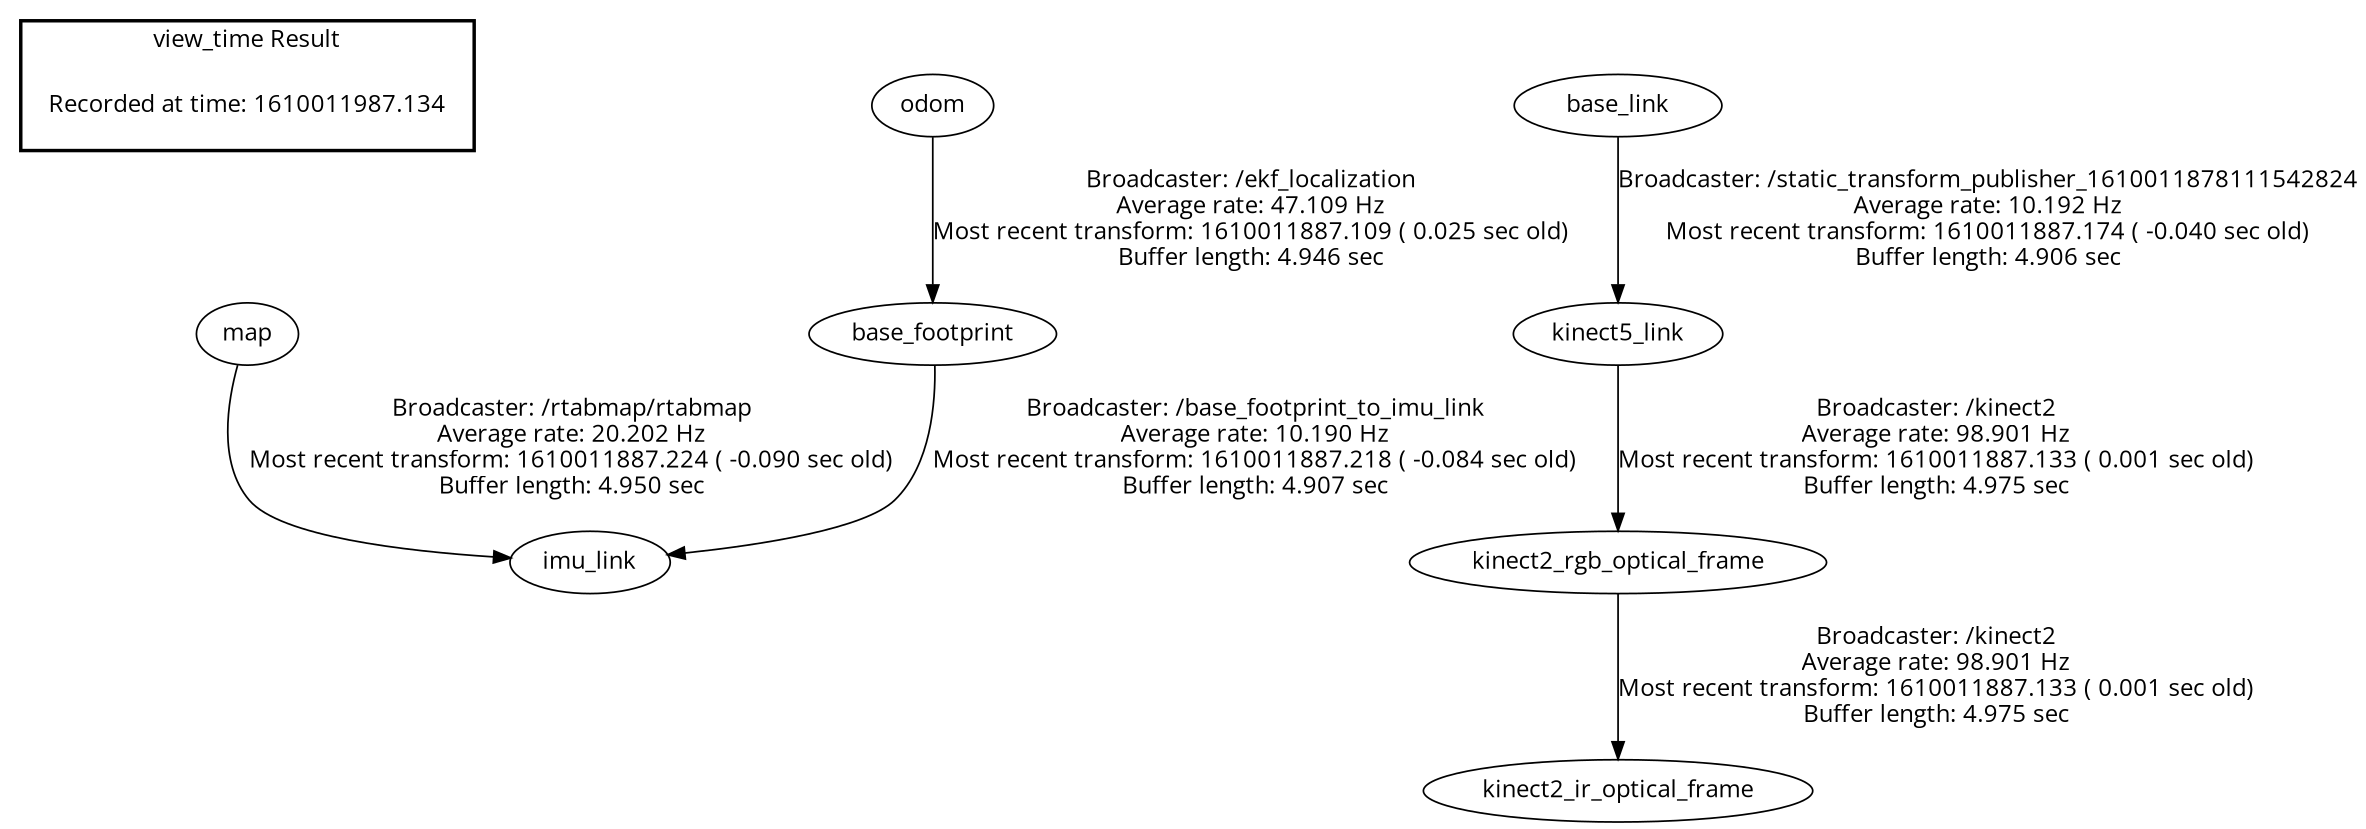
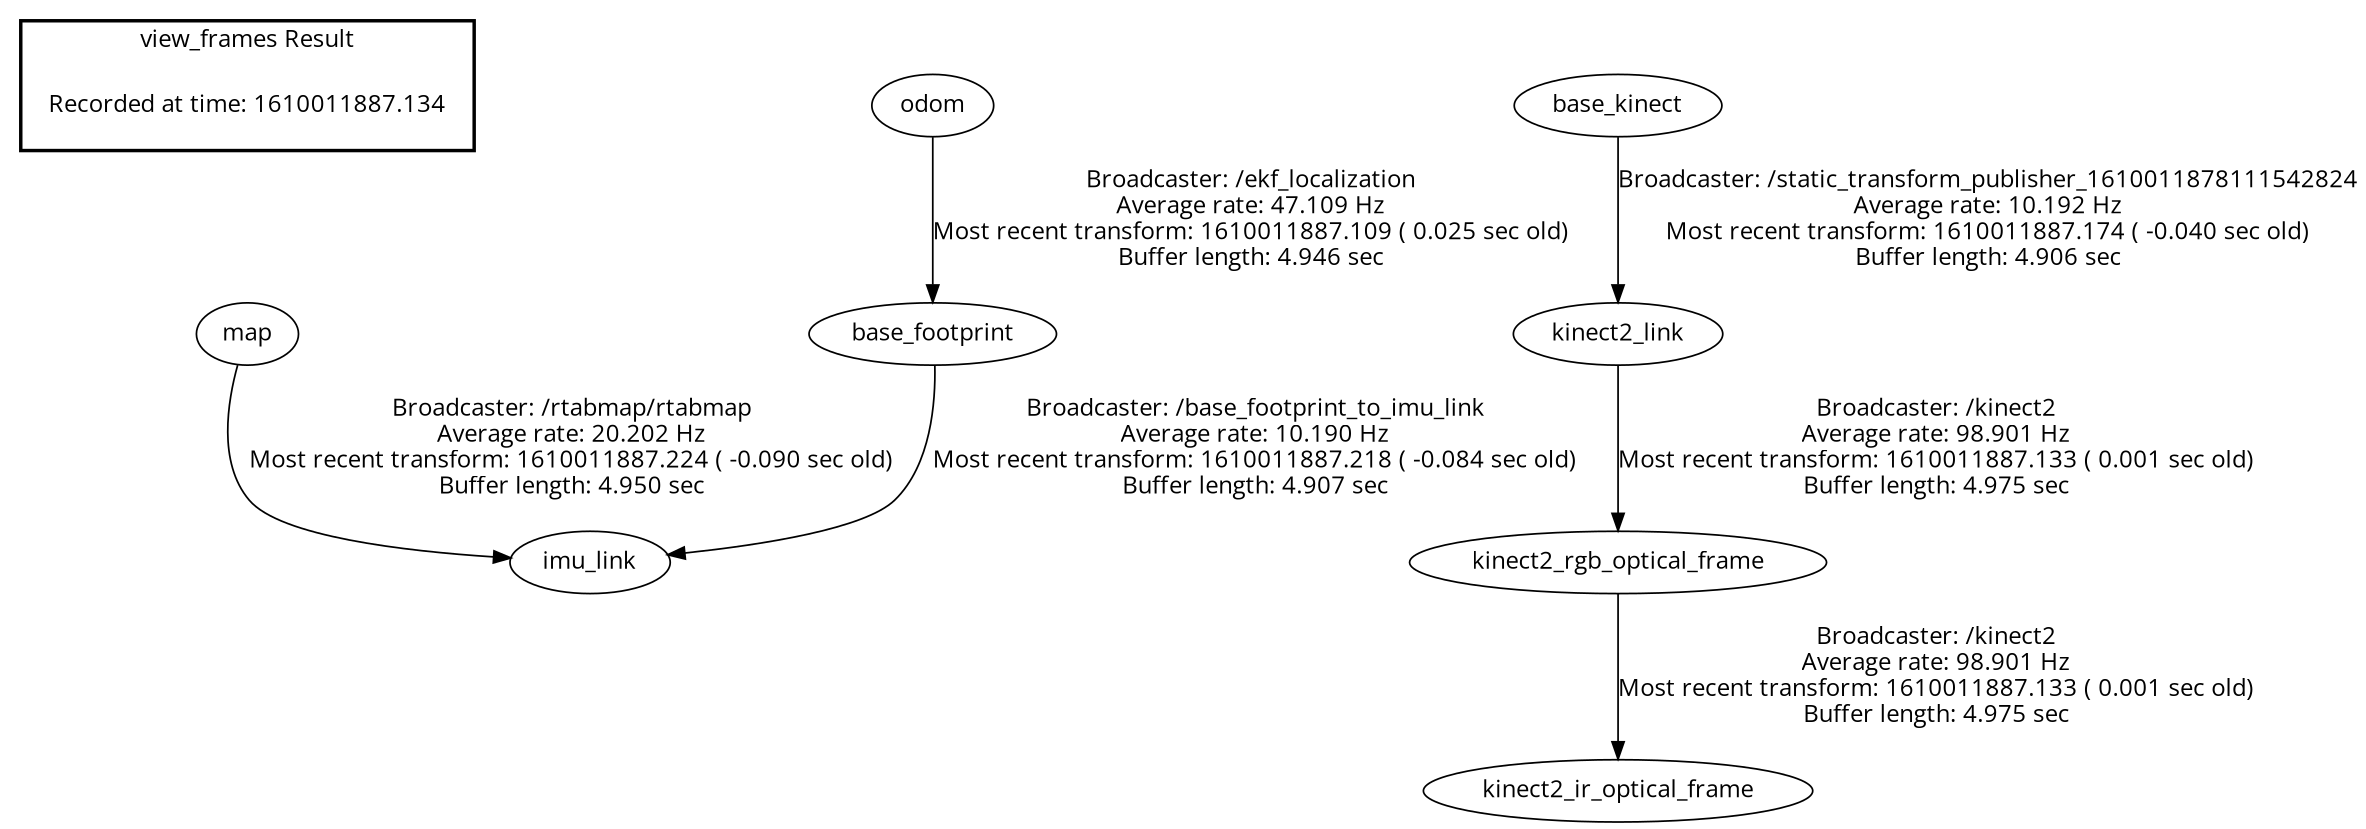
(247, 41) -> (247, 41)
(247, 106) -> (247, 106)
(1618, 106) -> (1618, 106)
(1618, 334) -> (1618, 334)
